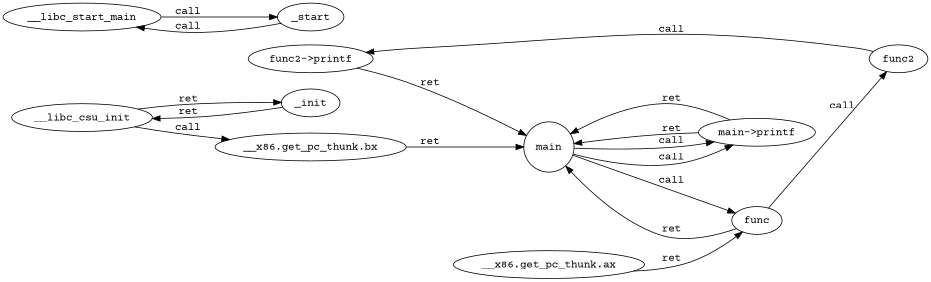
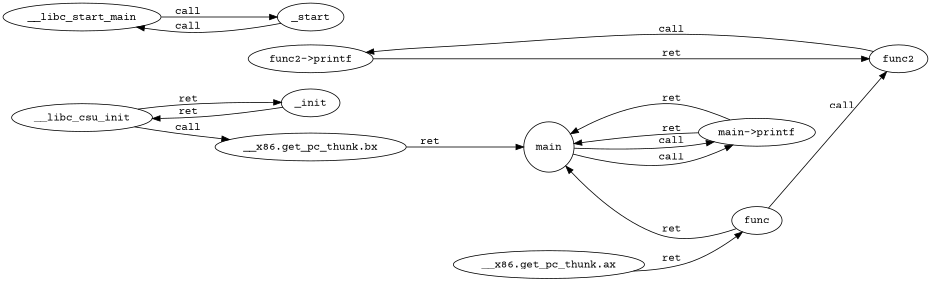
(440, 95) -> (617, 59)
(650, 183) -> none
